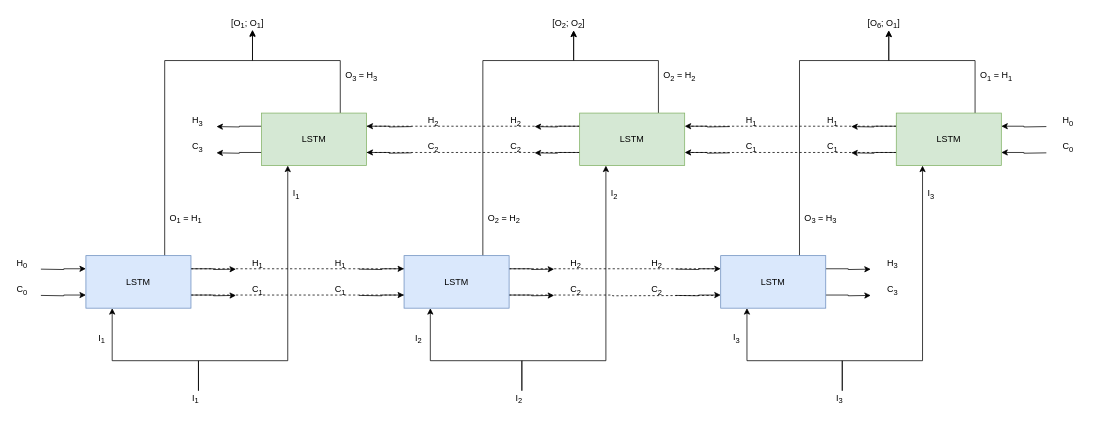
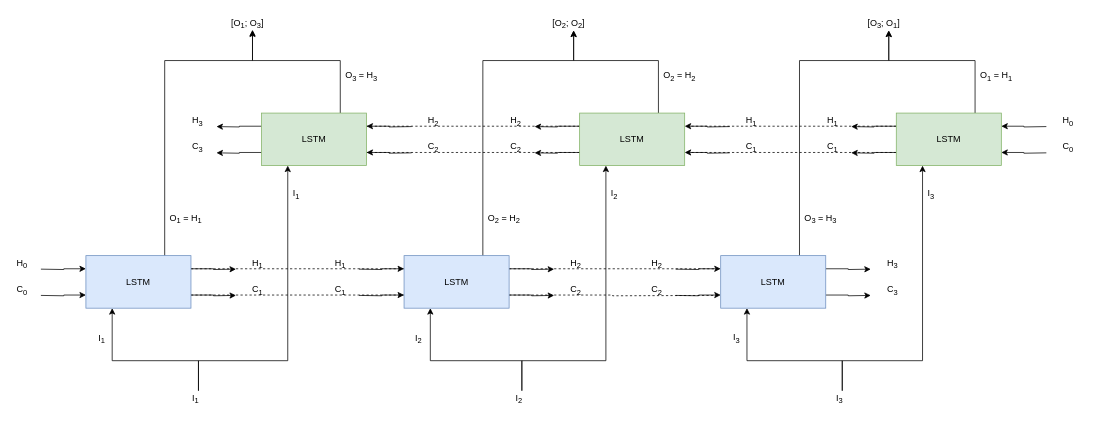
(249, 23) -> (249, 23)
(885, 23) -> (885, 23)
